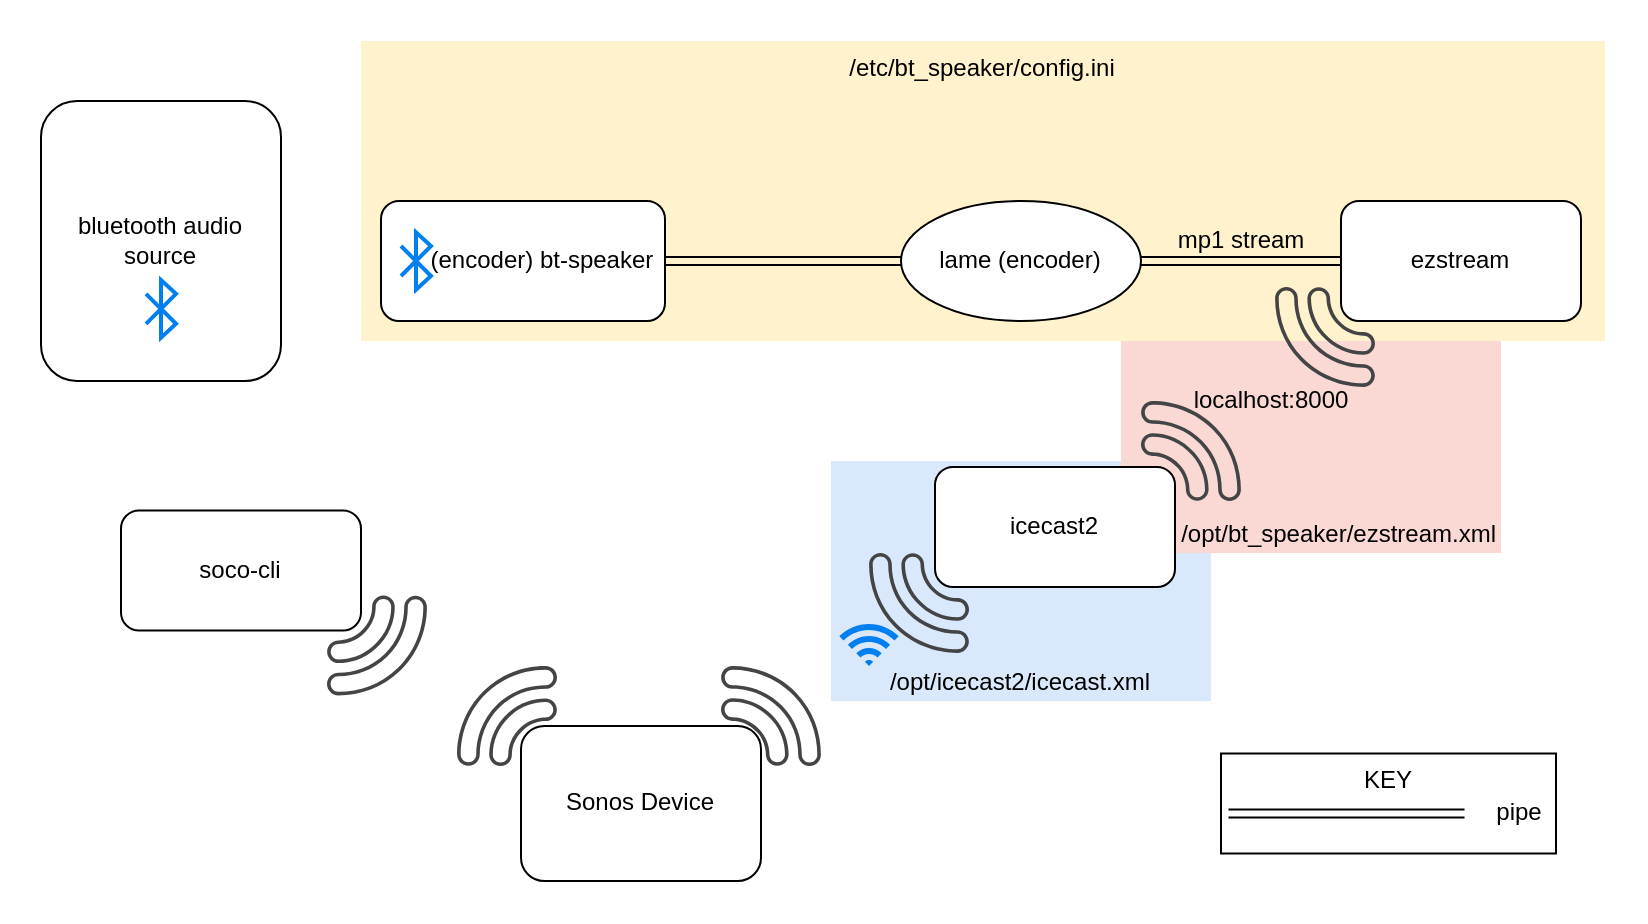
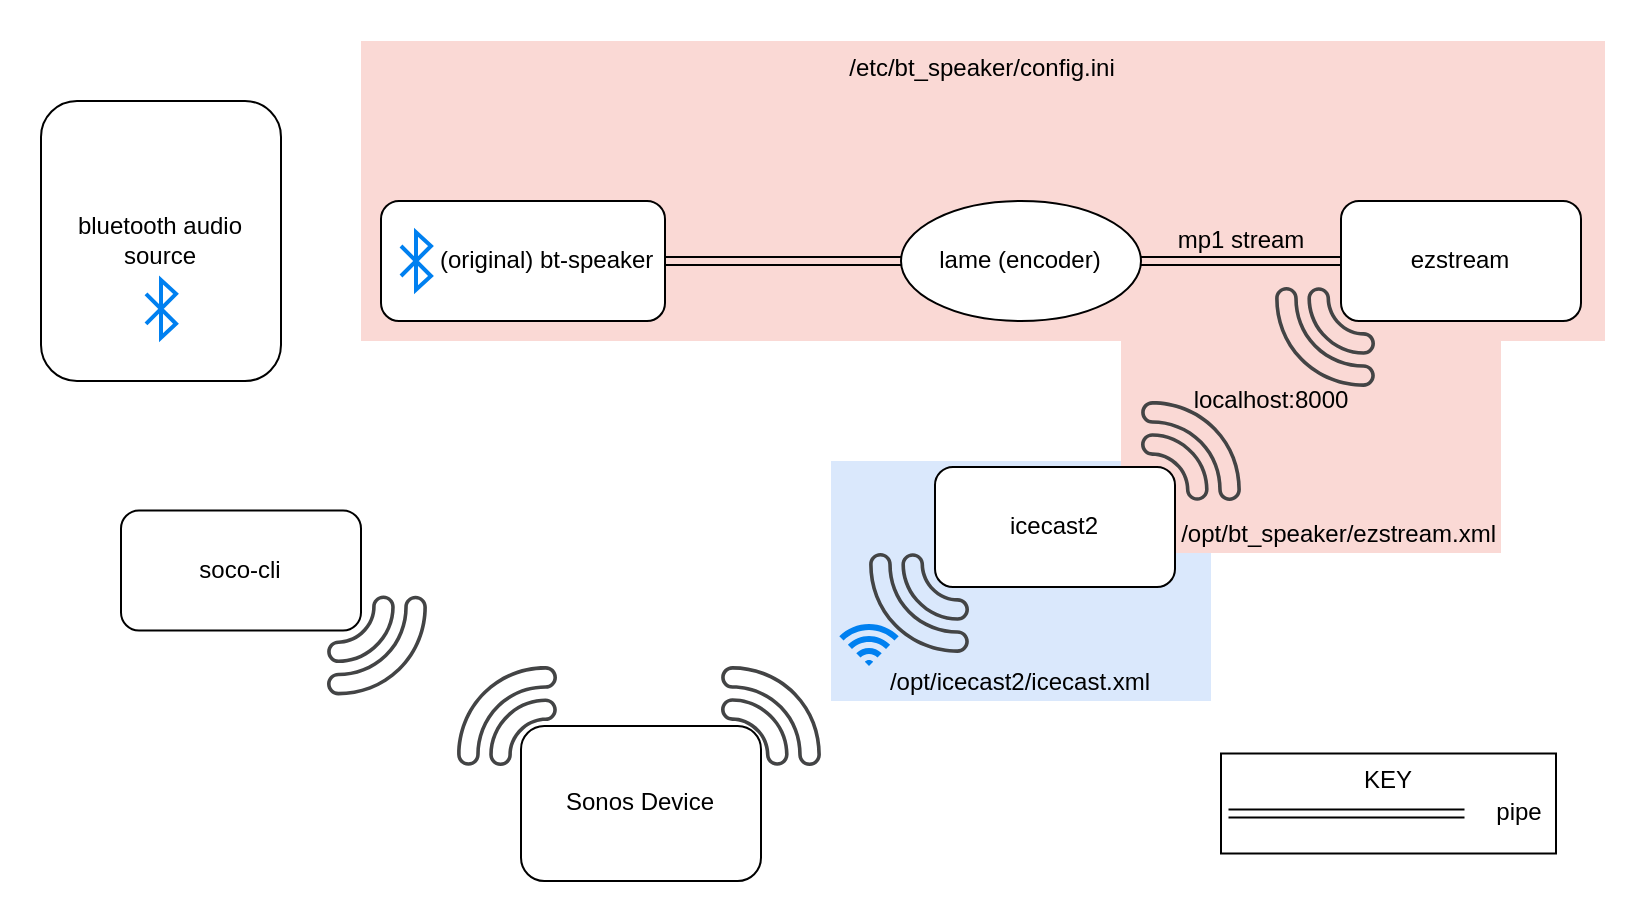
(983, 191) -> (983, 191)
(530, 261) -> (532, 261)
